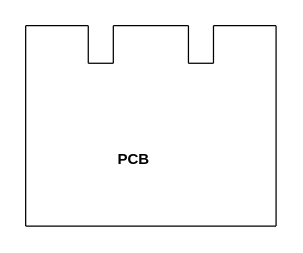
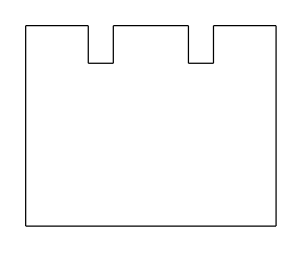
(133, 159) -> none
